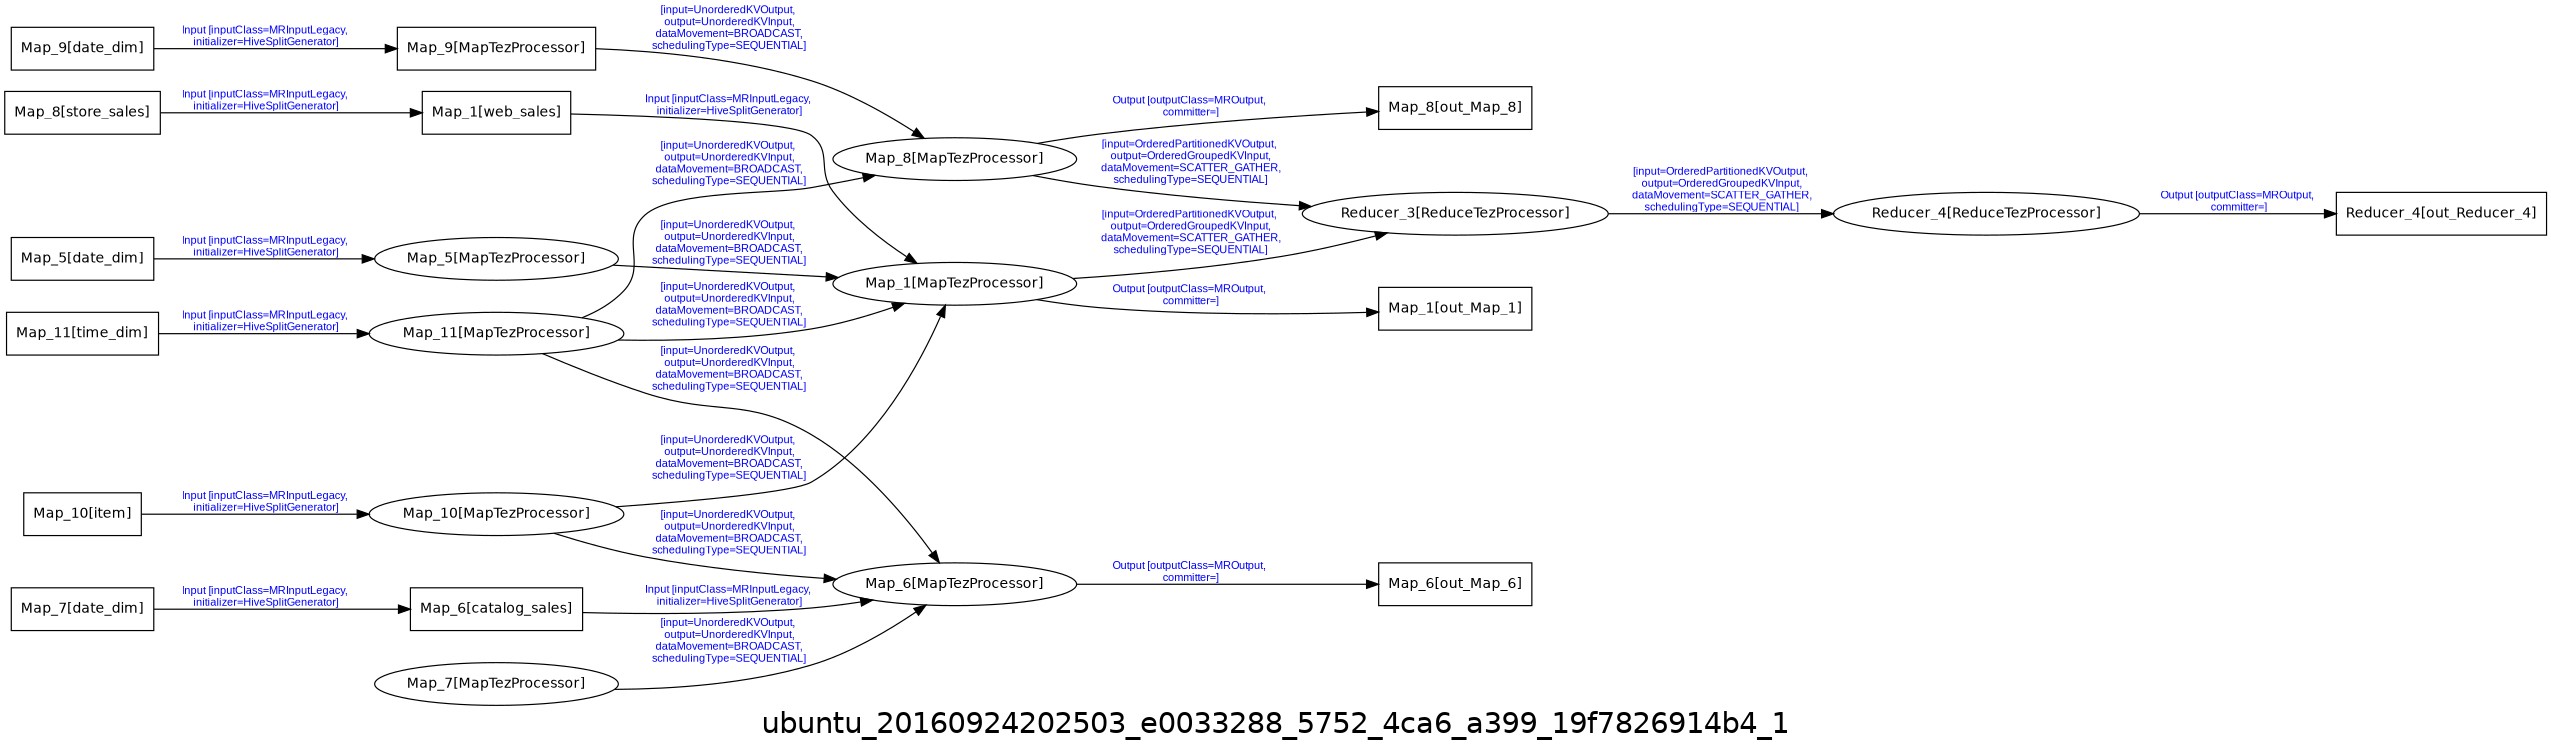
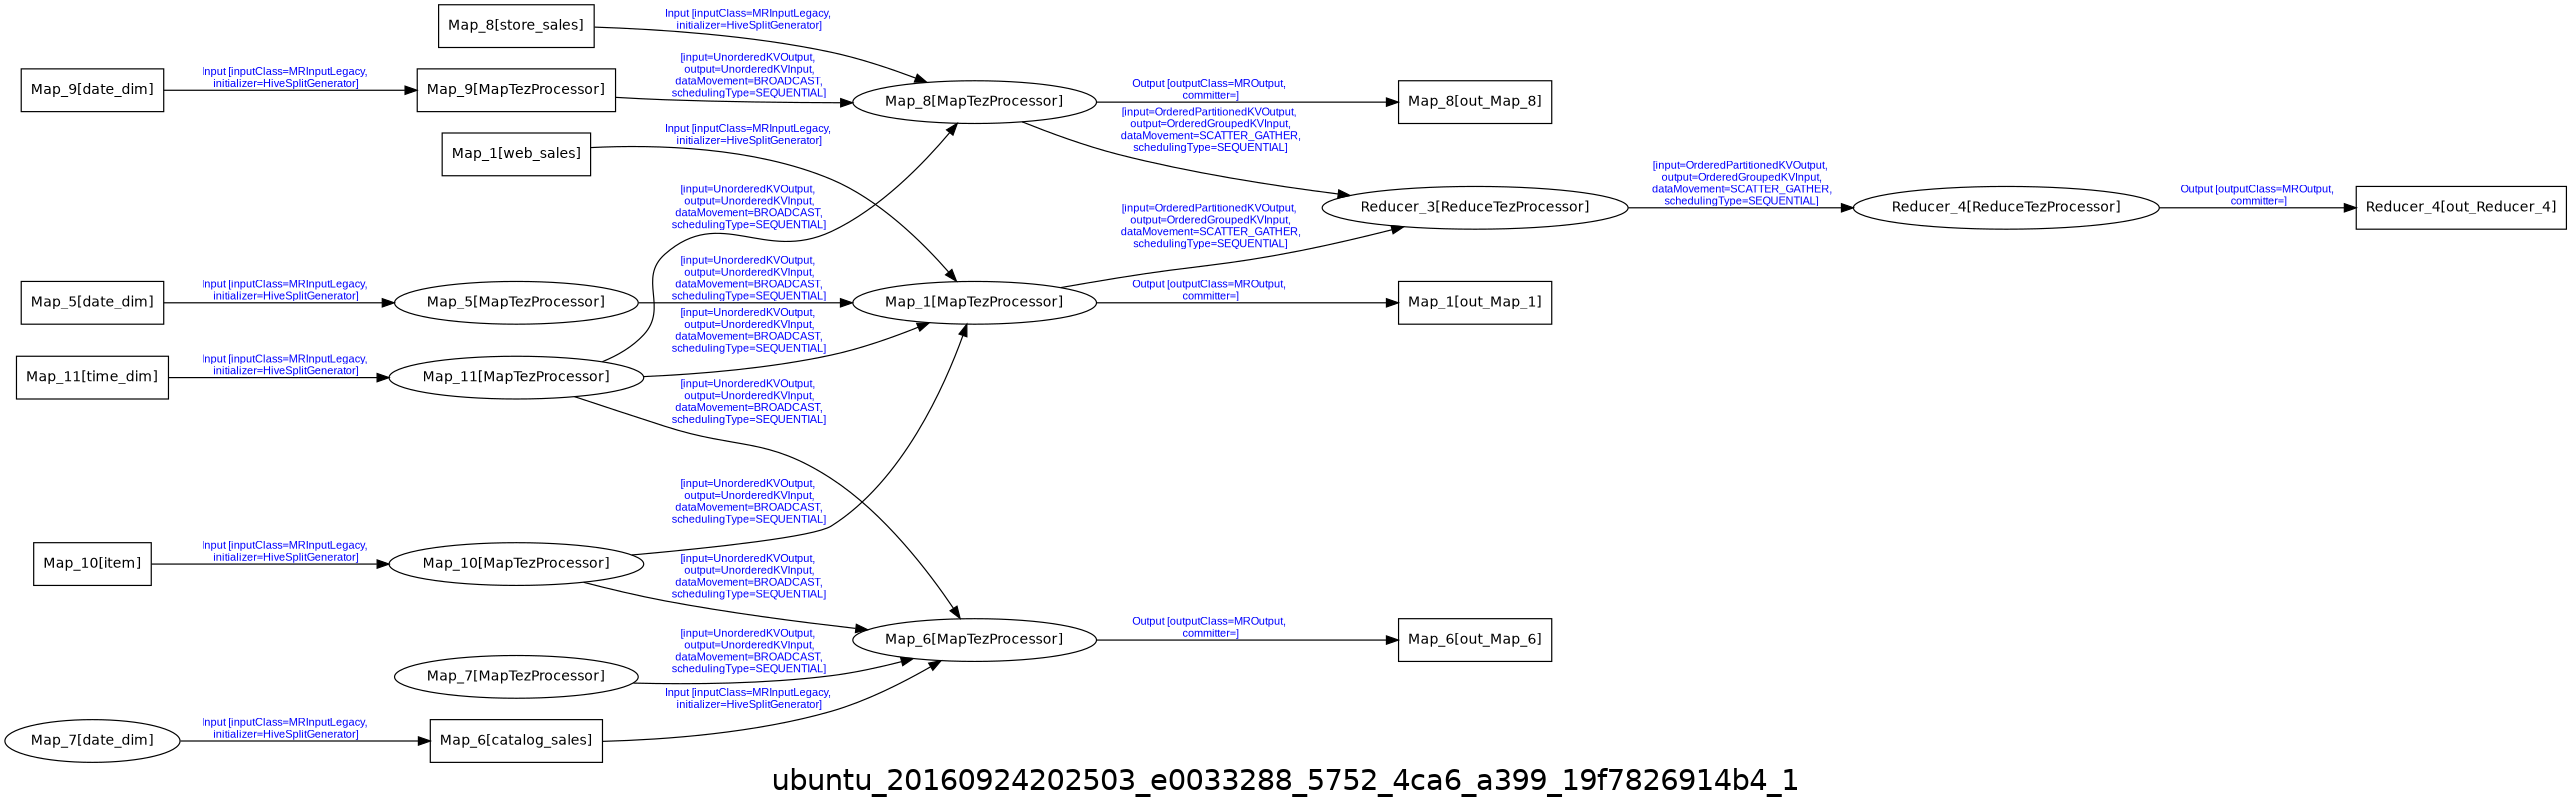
(285, 113) -> (757, 40)
(83, 609) -> (92, 741)
